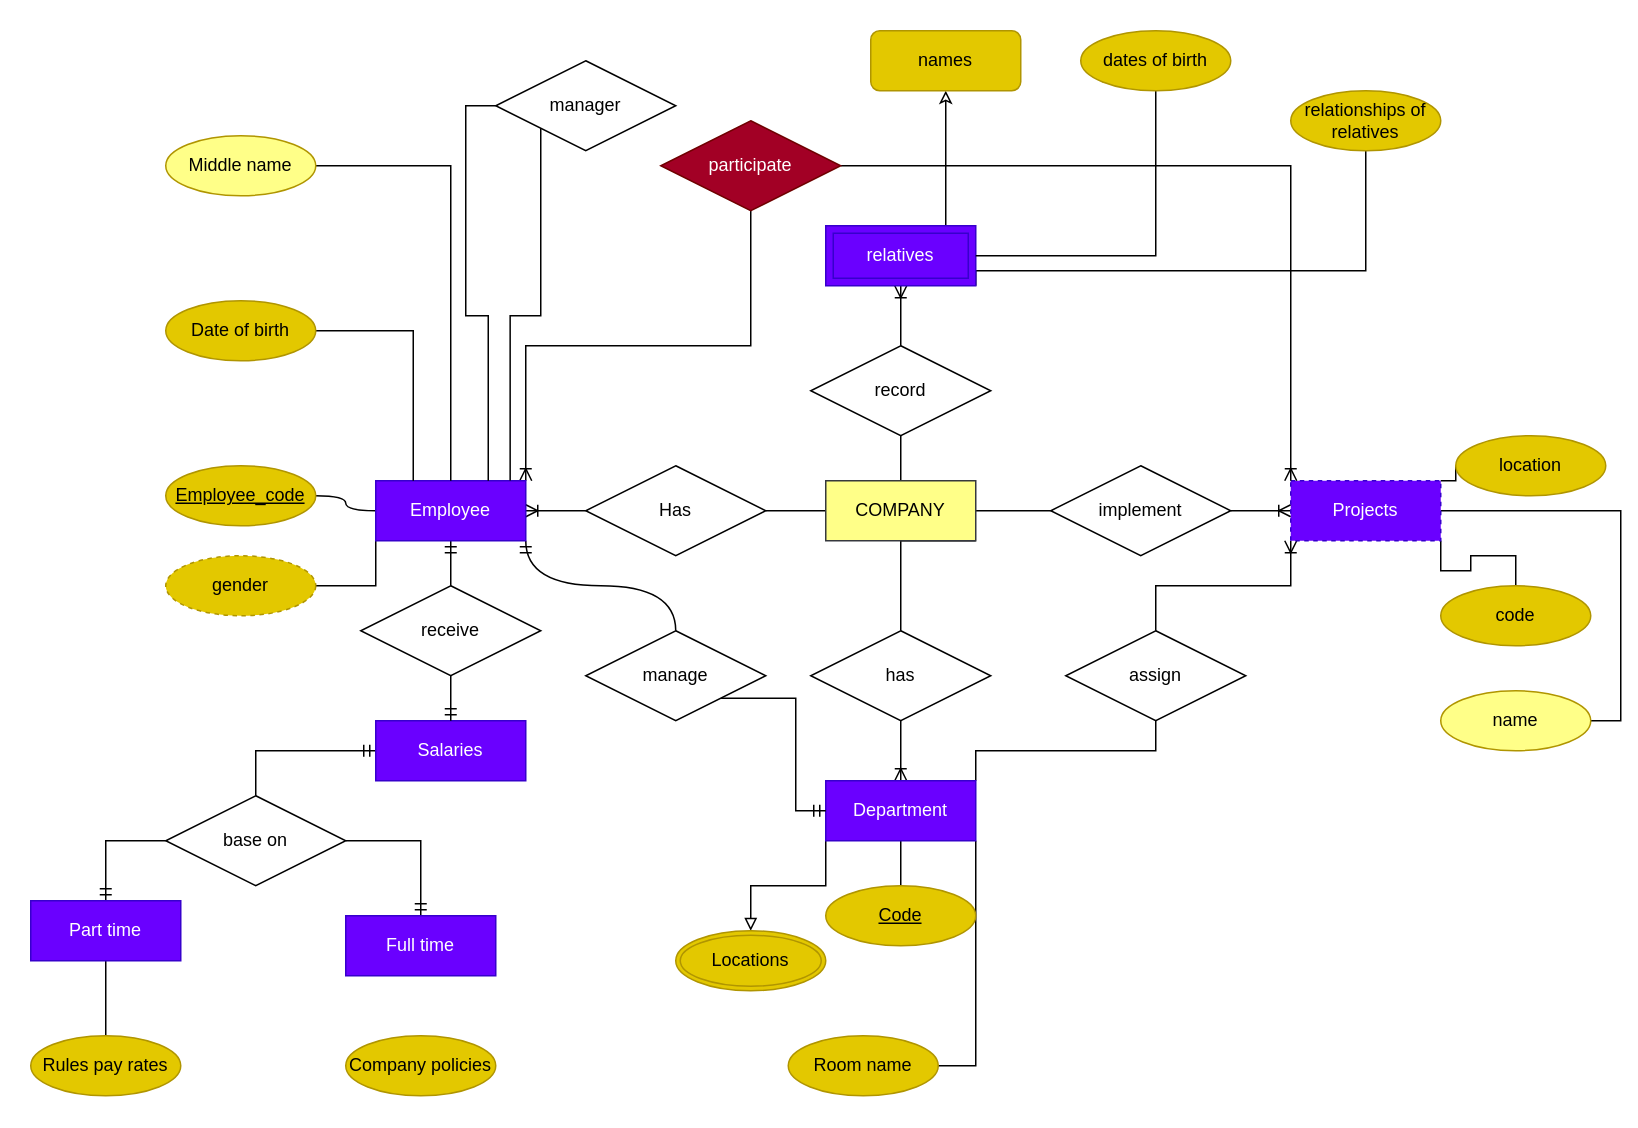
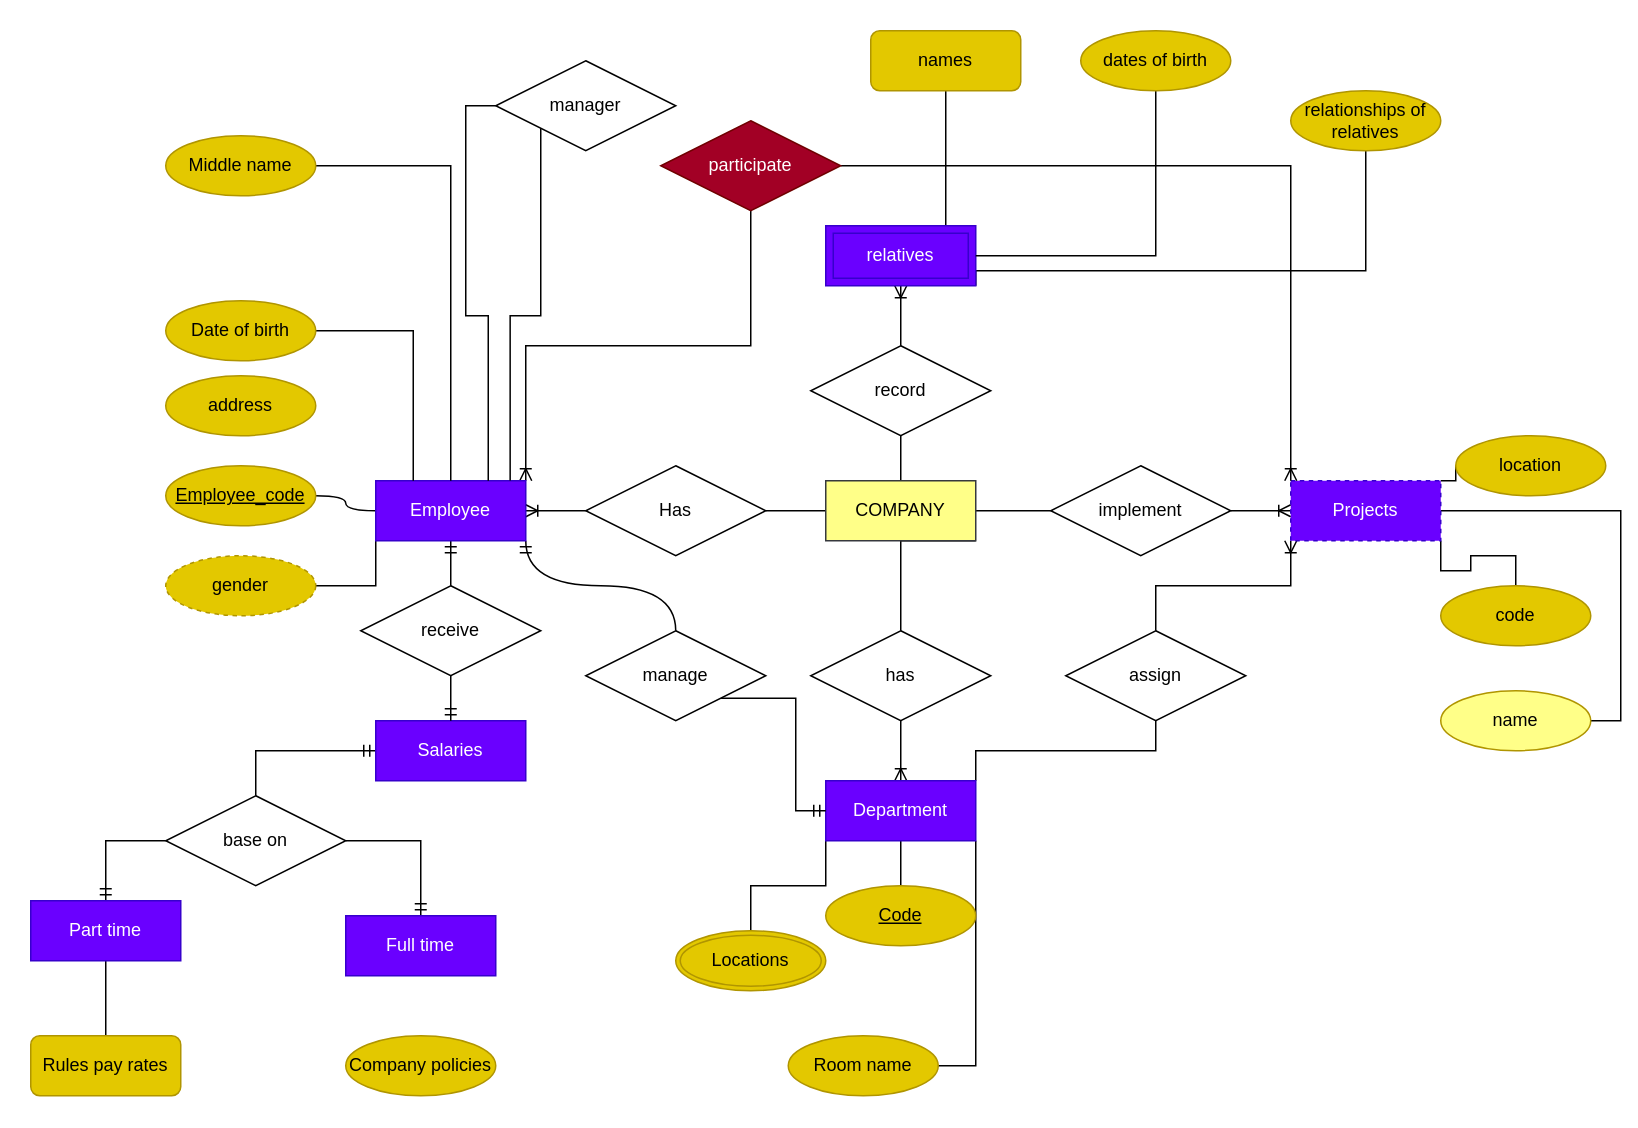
(946, 102) -> (946, 97)
(241, 166) -> (241, 166)
none -> (241, 406)
(751, 918) -> (751, 922)
(106, 1066) -> (106, 1066)
